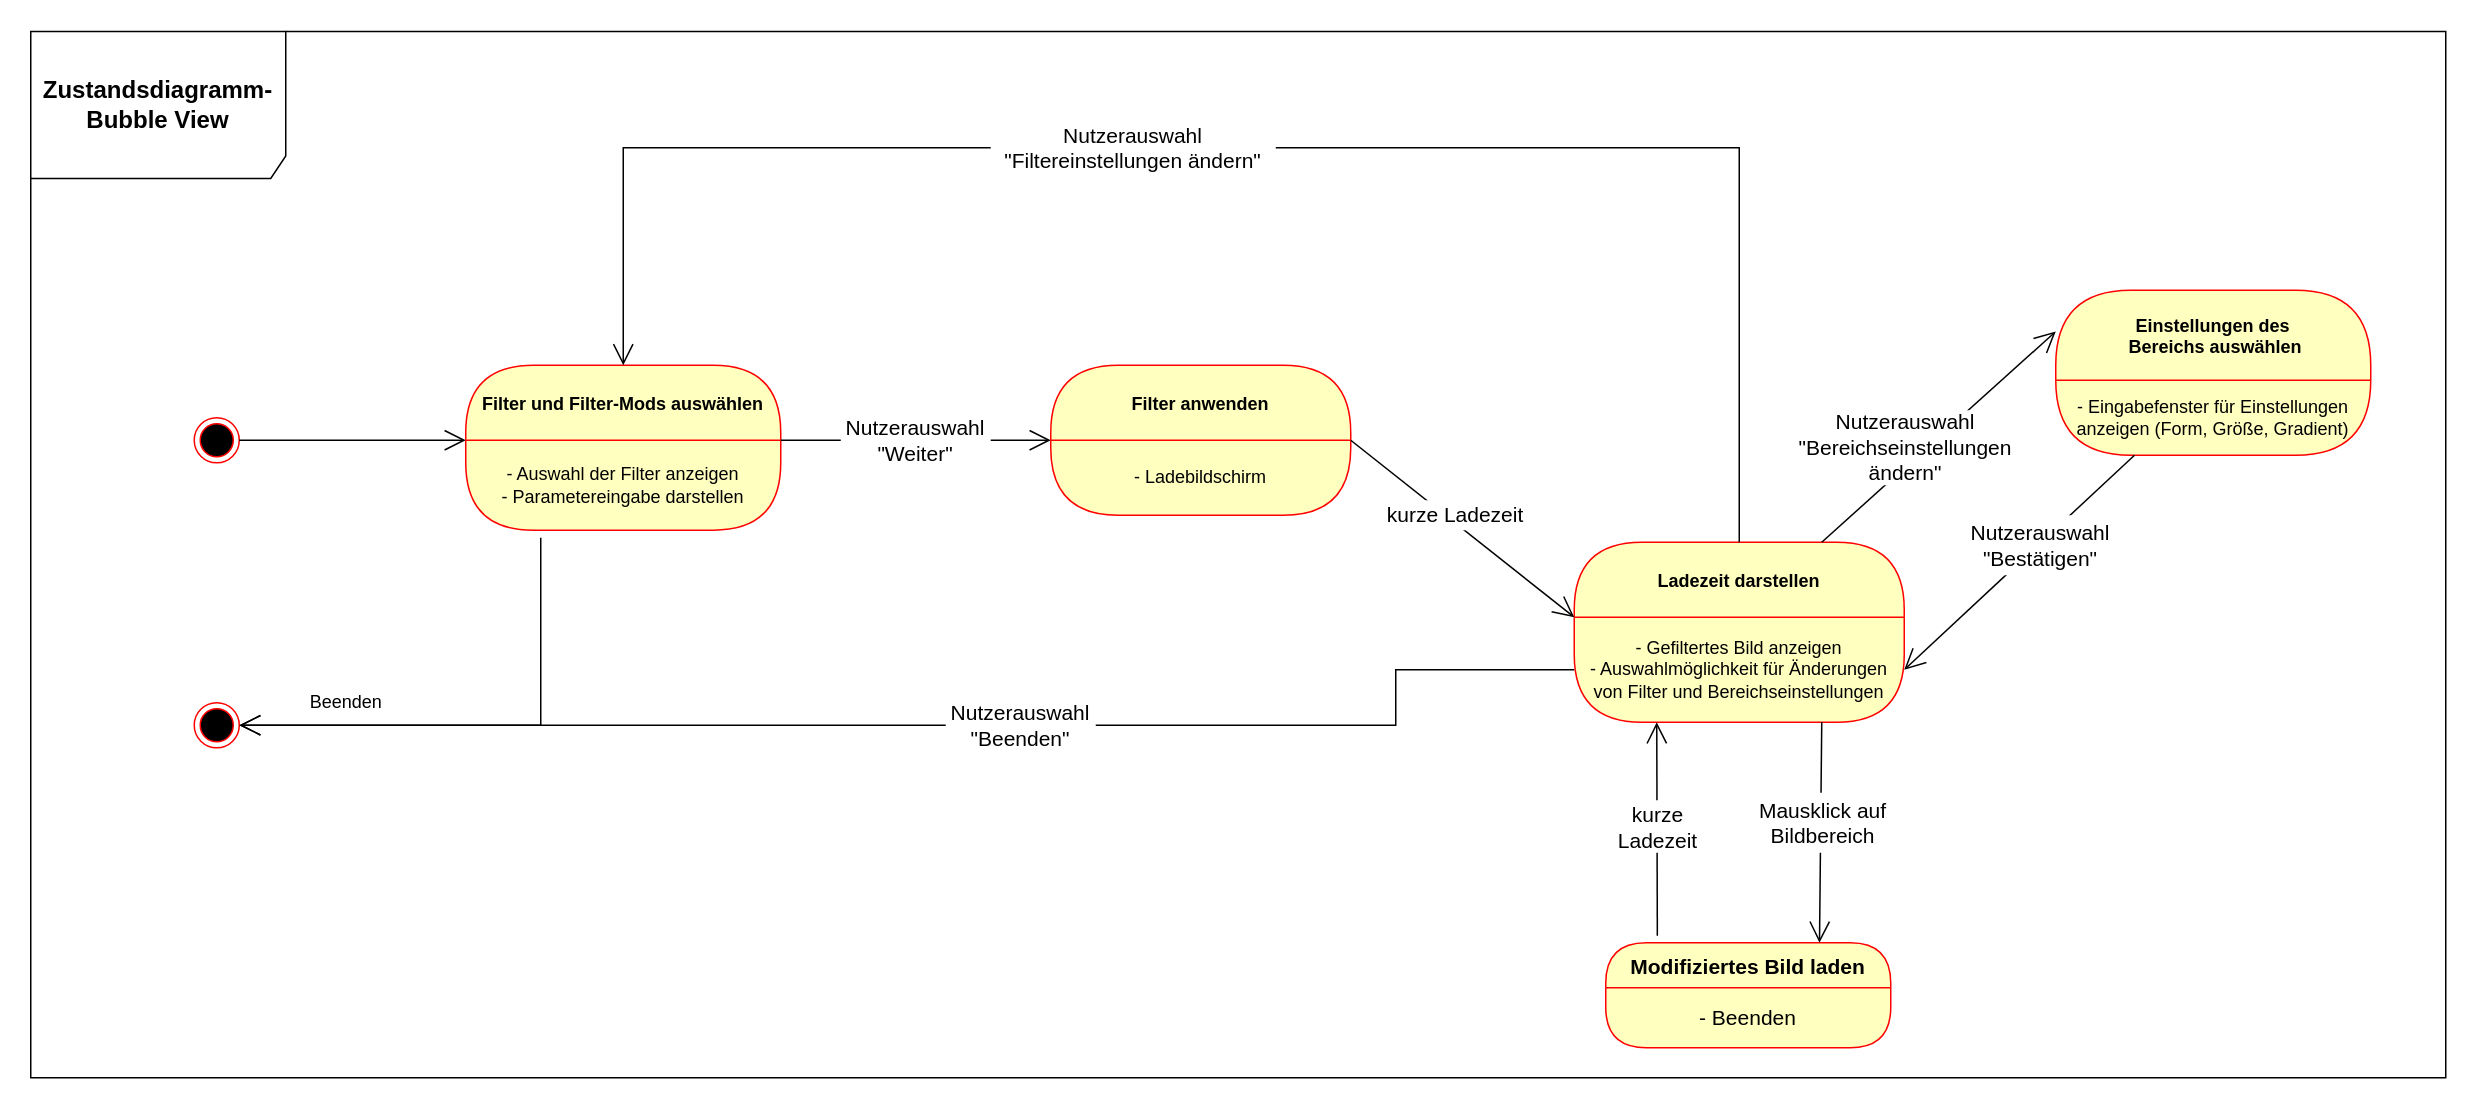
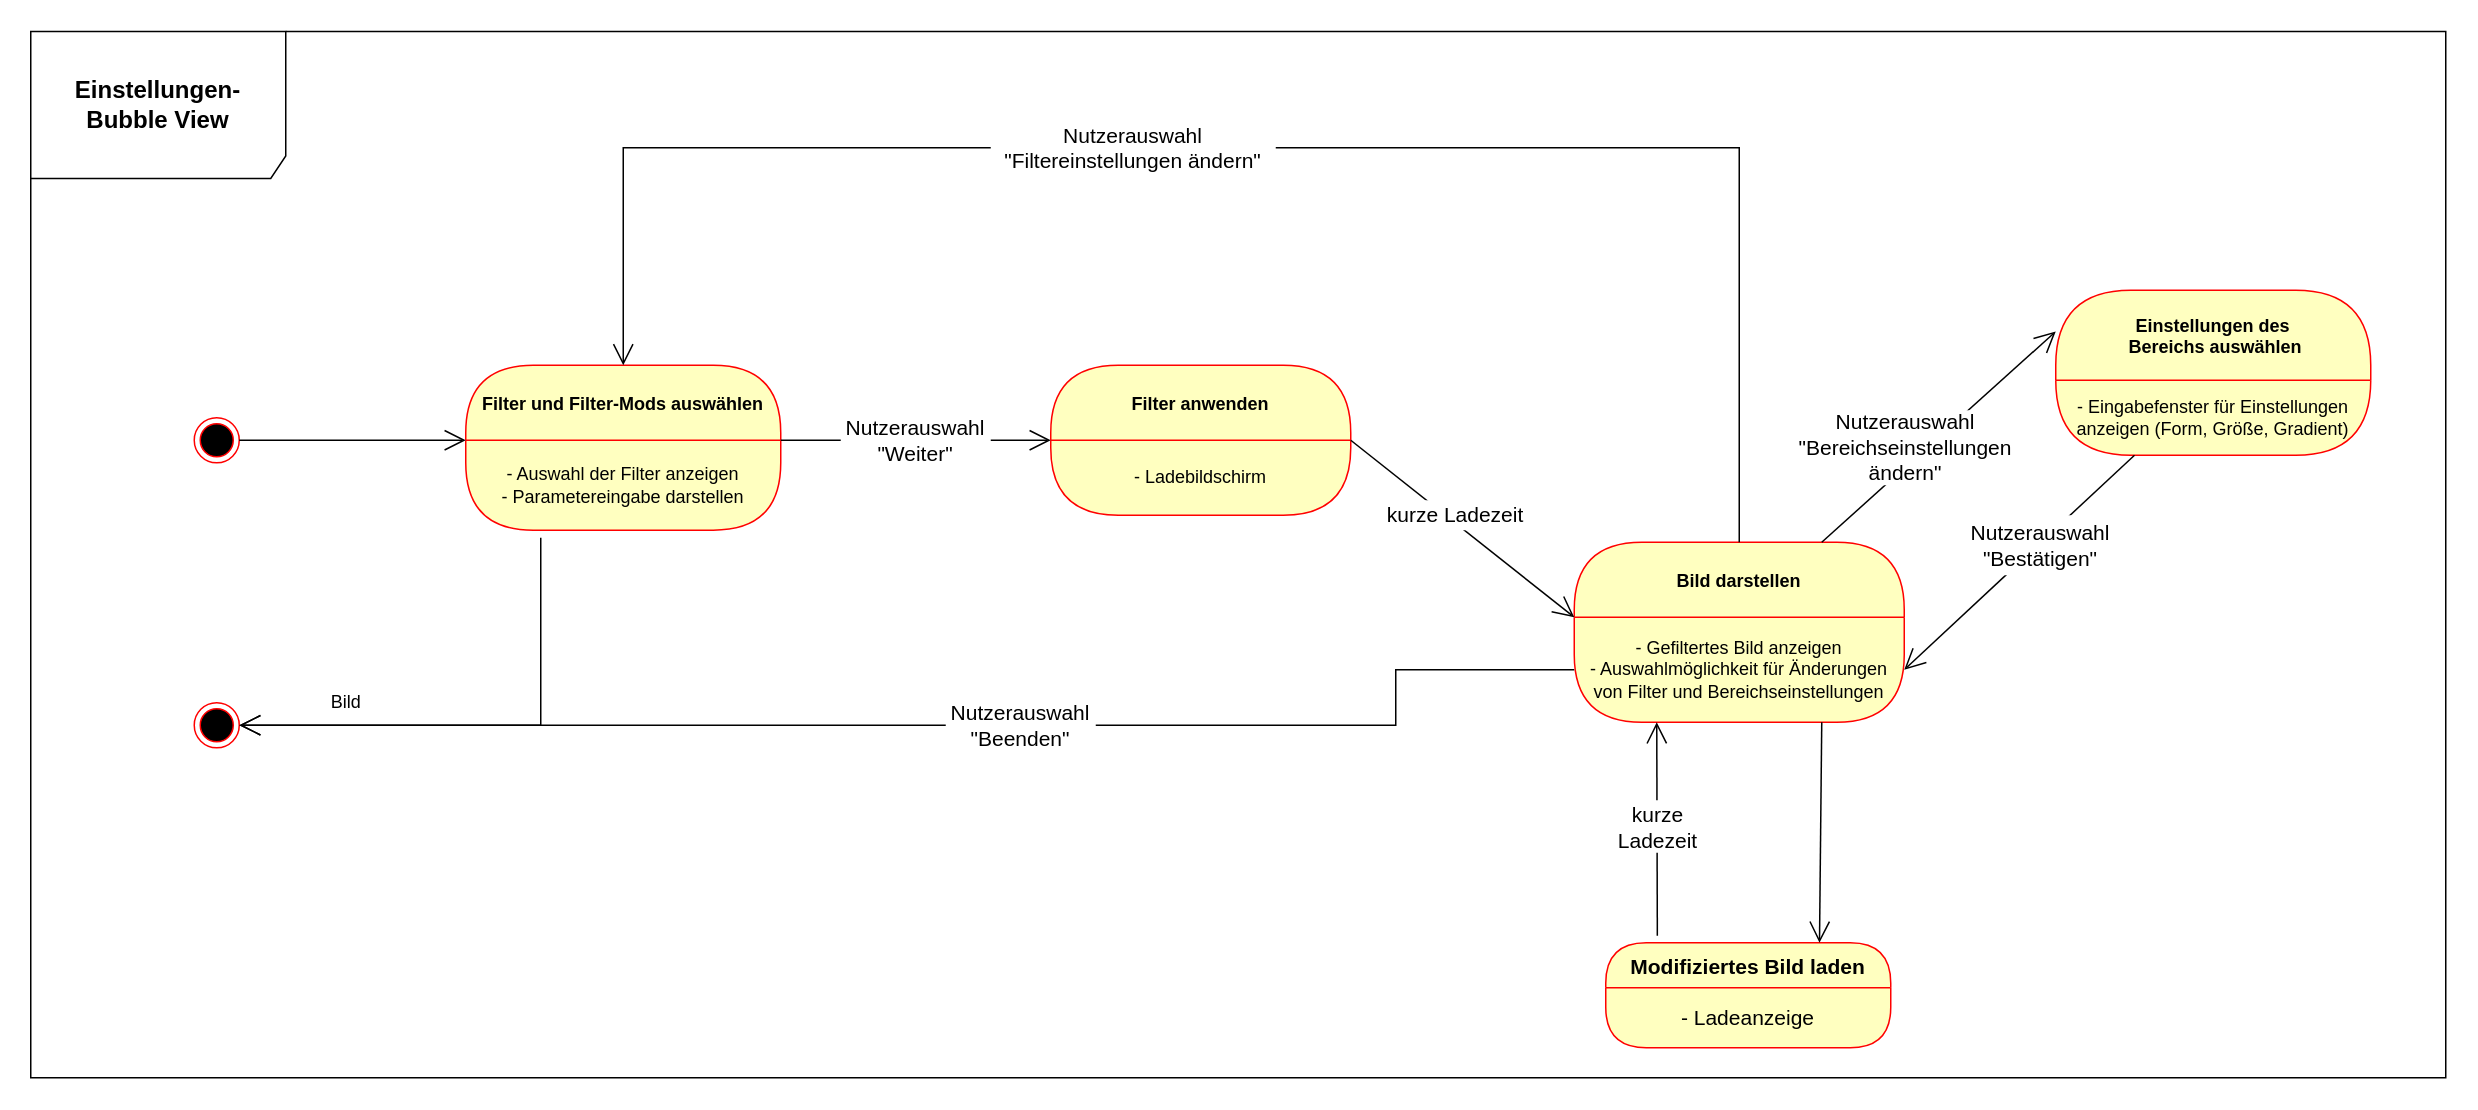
(158, 104) -> (158, 104)
(1739, 581) -> (1739, 581)
(347, 703) -> (347, 703)
(1823, 823) -> none
(1748, 1018) -> (1748, 1018)
